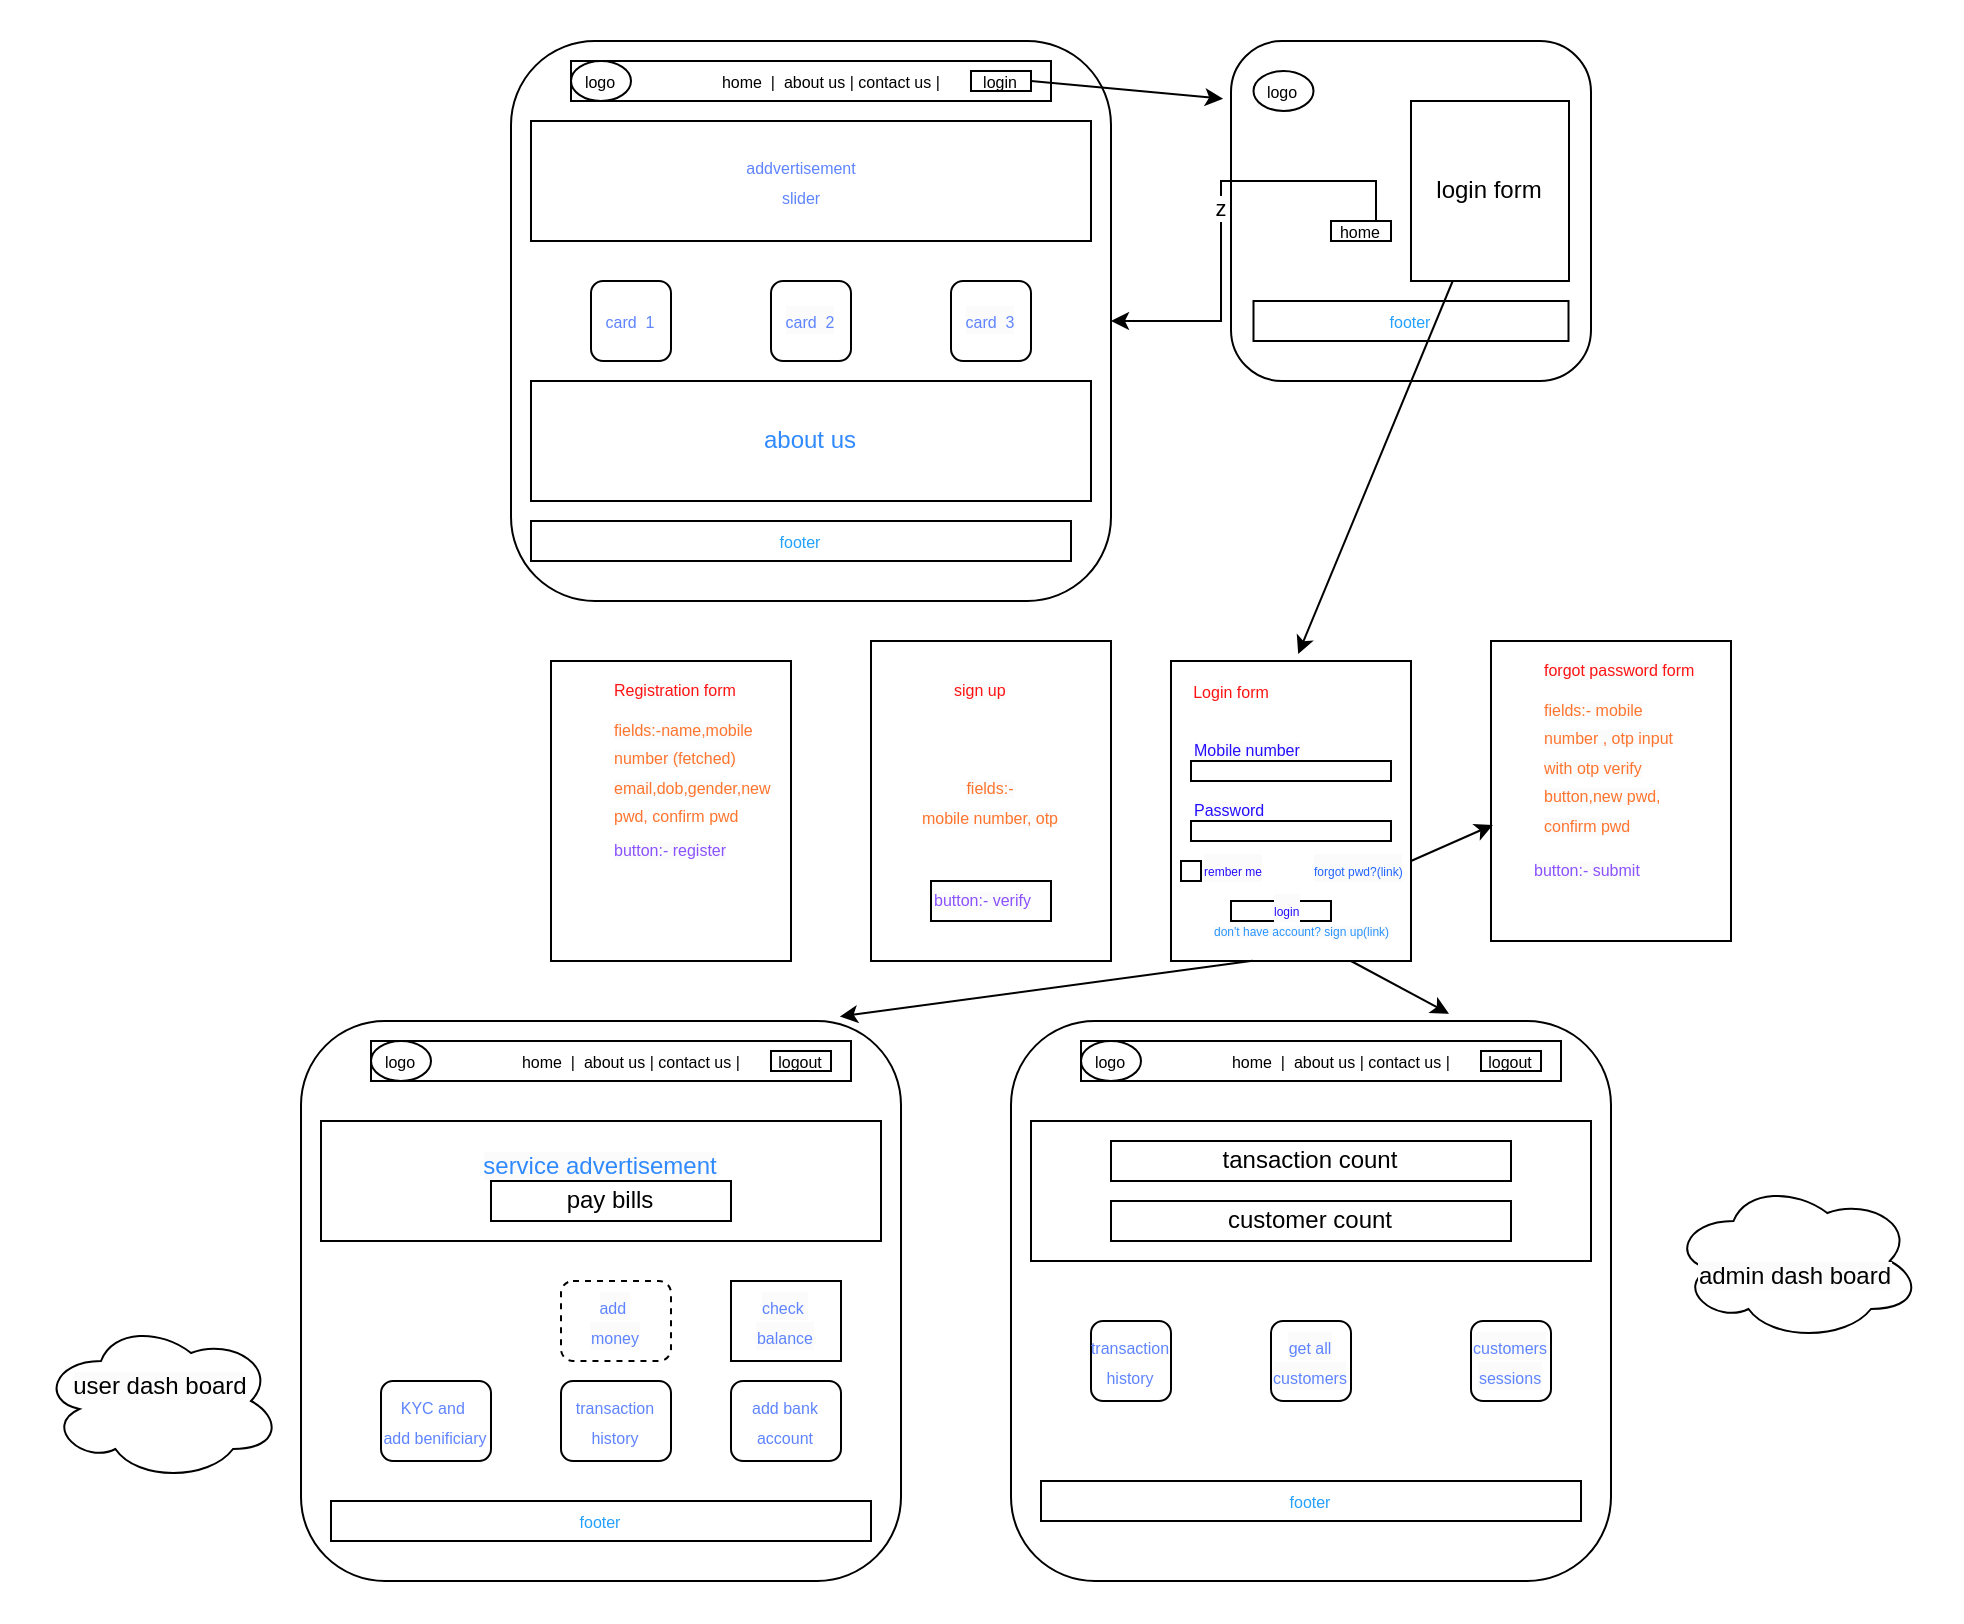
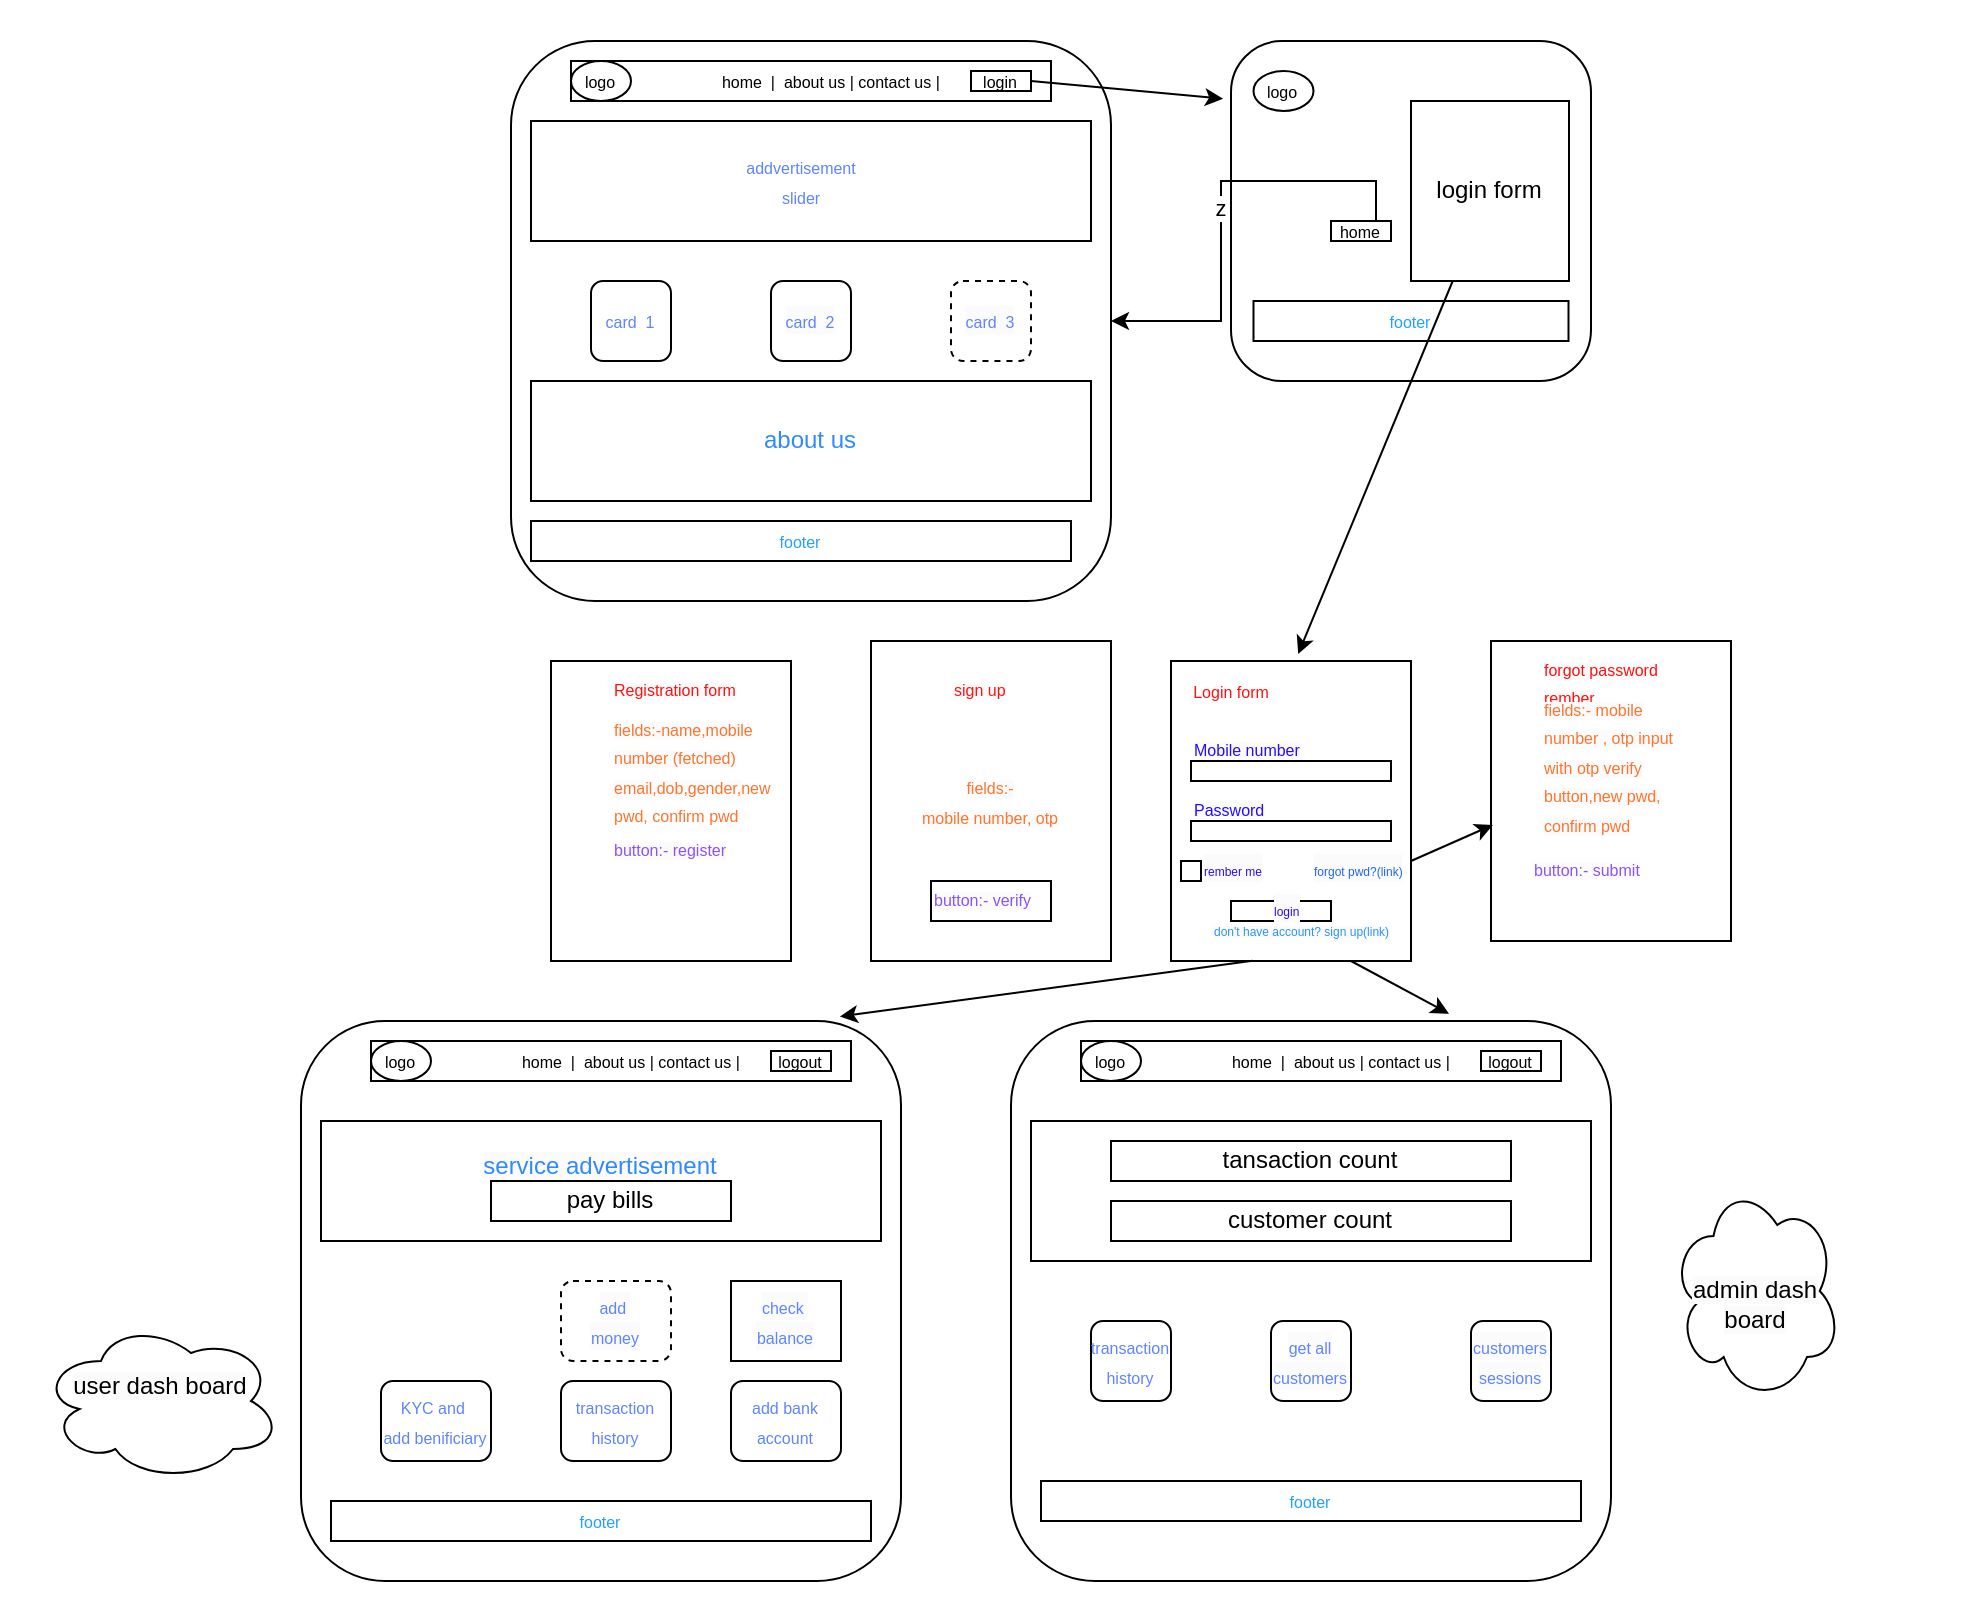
(991, 321) -> (991, 321)
(1628, 684) -> (1628, 684)
(1796, 1261) -> (1756, 1291)
